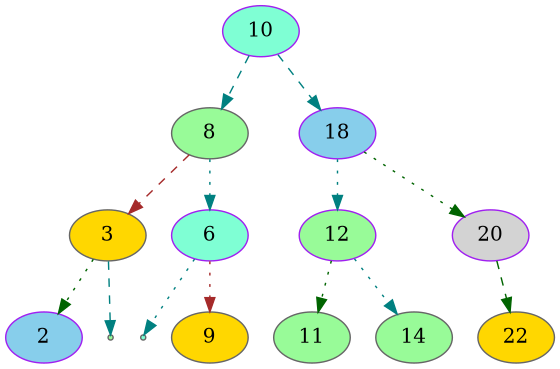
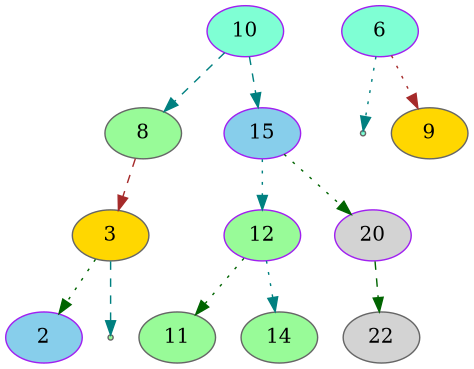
(337, 133) -> (262, 133)
(210, 177) -> none
(516, 337) -> (381, 337)
